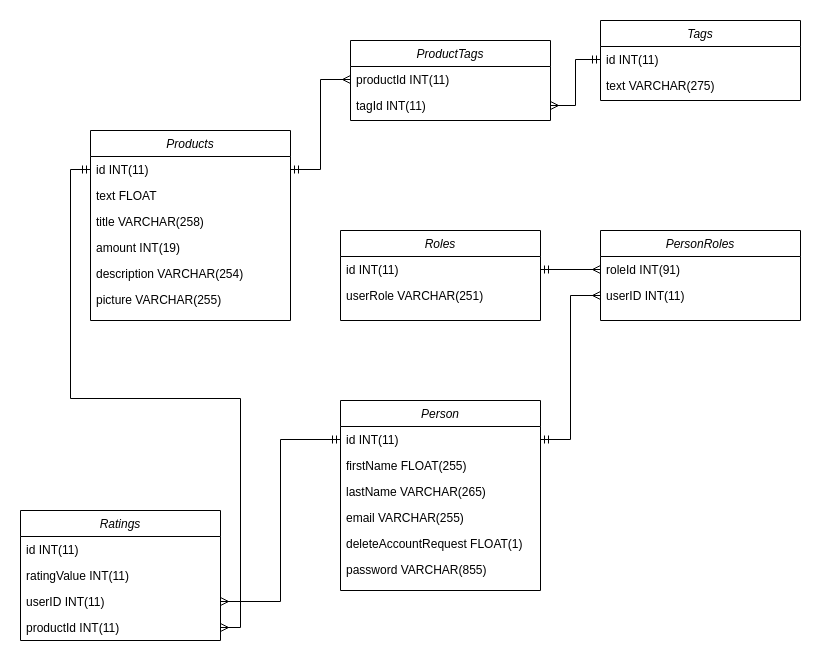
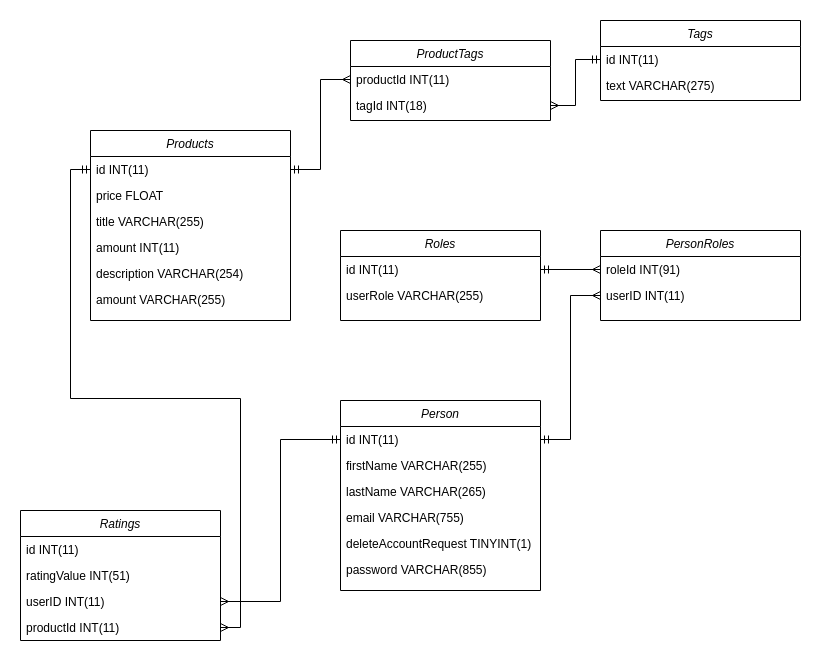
(398, 106) -> (398, 106)
(128, 196) -> (130, 196)
(152, 222) -> (152, 222)
(141, 248) -> (141, 248)
(413, 296) -> (413, 296)
(160, 300) -> (158, 300)
(410, 466) -> (417, 466)
(402, 518) -> (402, 518)
(440, 544) -> (447, 544)
(85, 576) -> (85, 576)
